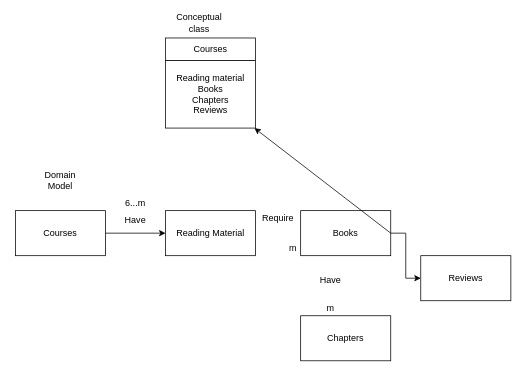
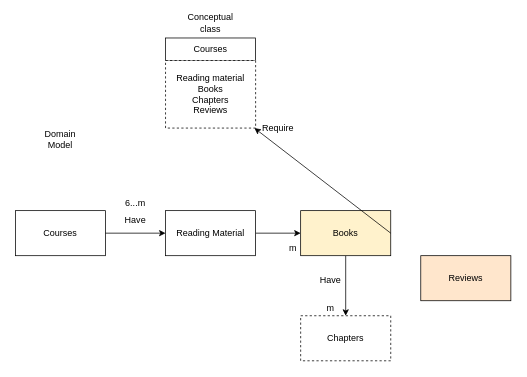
(199, 23) -> (210, 23)
(210, 94) -> (210, 94)
(60, 180) -> (60, 139)
(278, 218) -> (278, 128)
none -> (294, 233)
(345, 233) -> (345, 233)
(405, 259) -> (345, 282)
(465, 278) -> (465, 278)
(345, 338) -> (345, 338)
